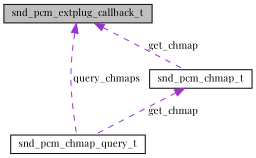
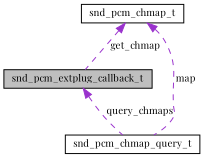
(144, 49) -> (102, 50)
(173, 112) -> (185, 79)
